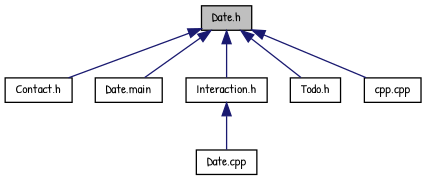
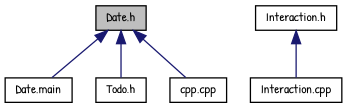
(227, 61) -> none
(39, 90) -> none
(227, 162) -> (296, 90)
